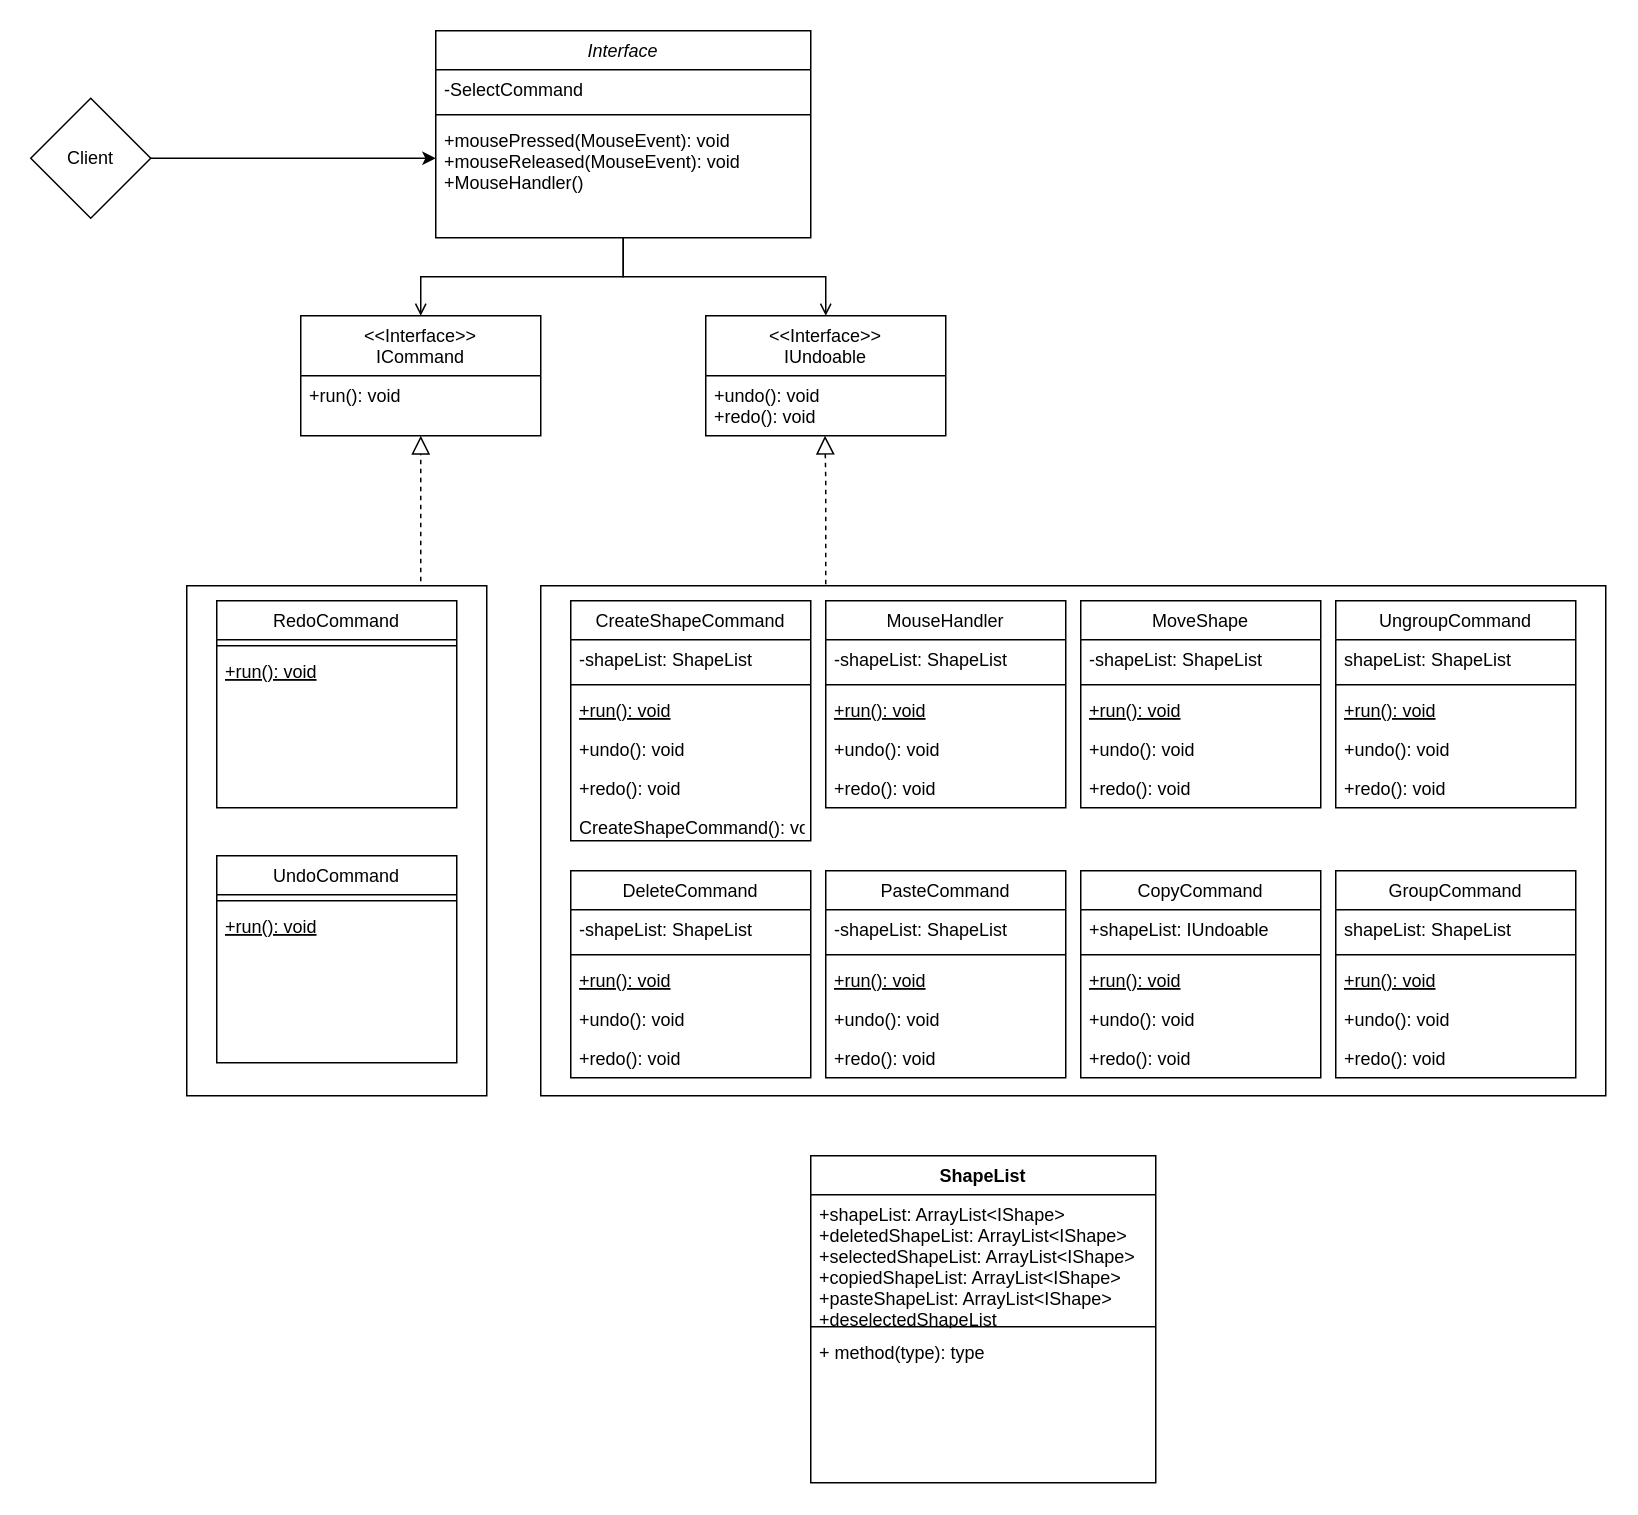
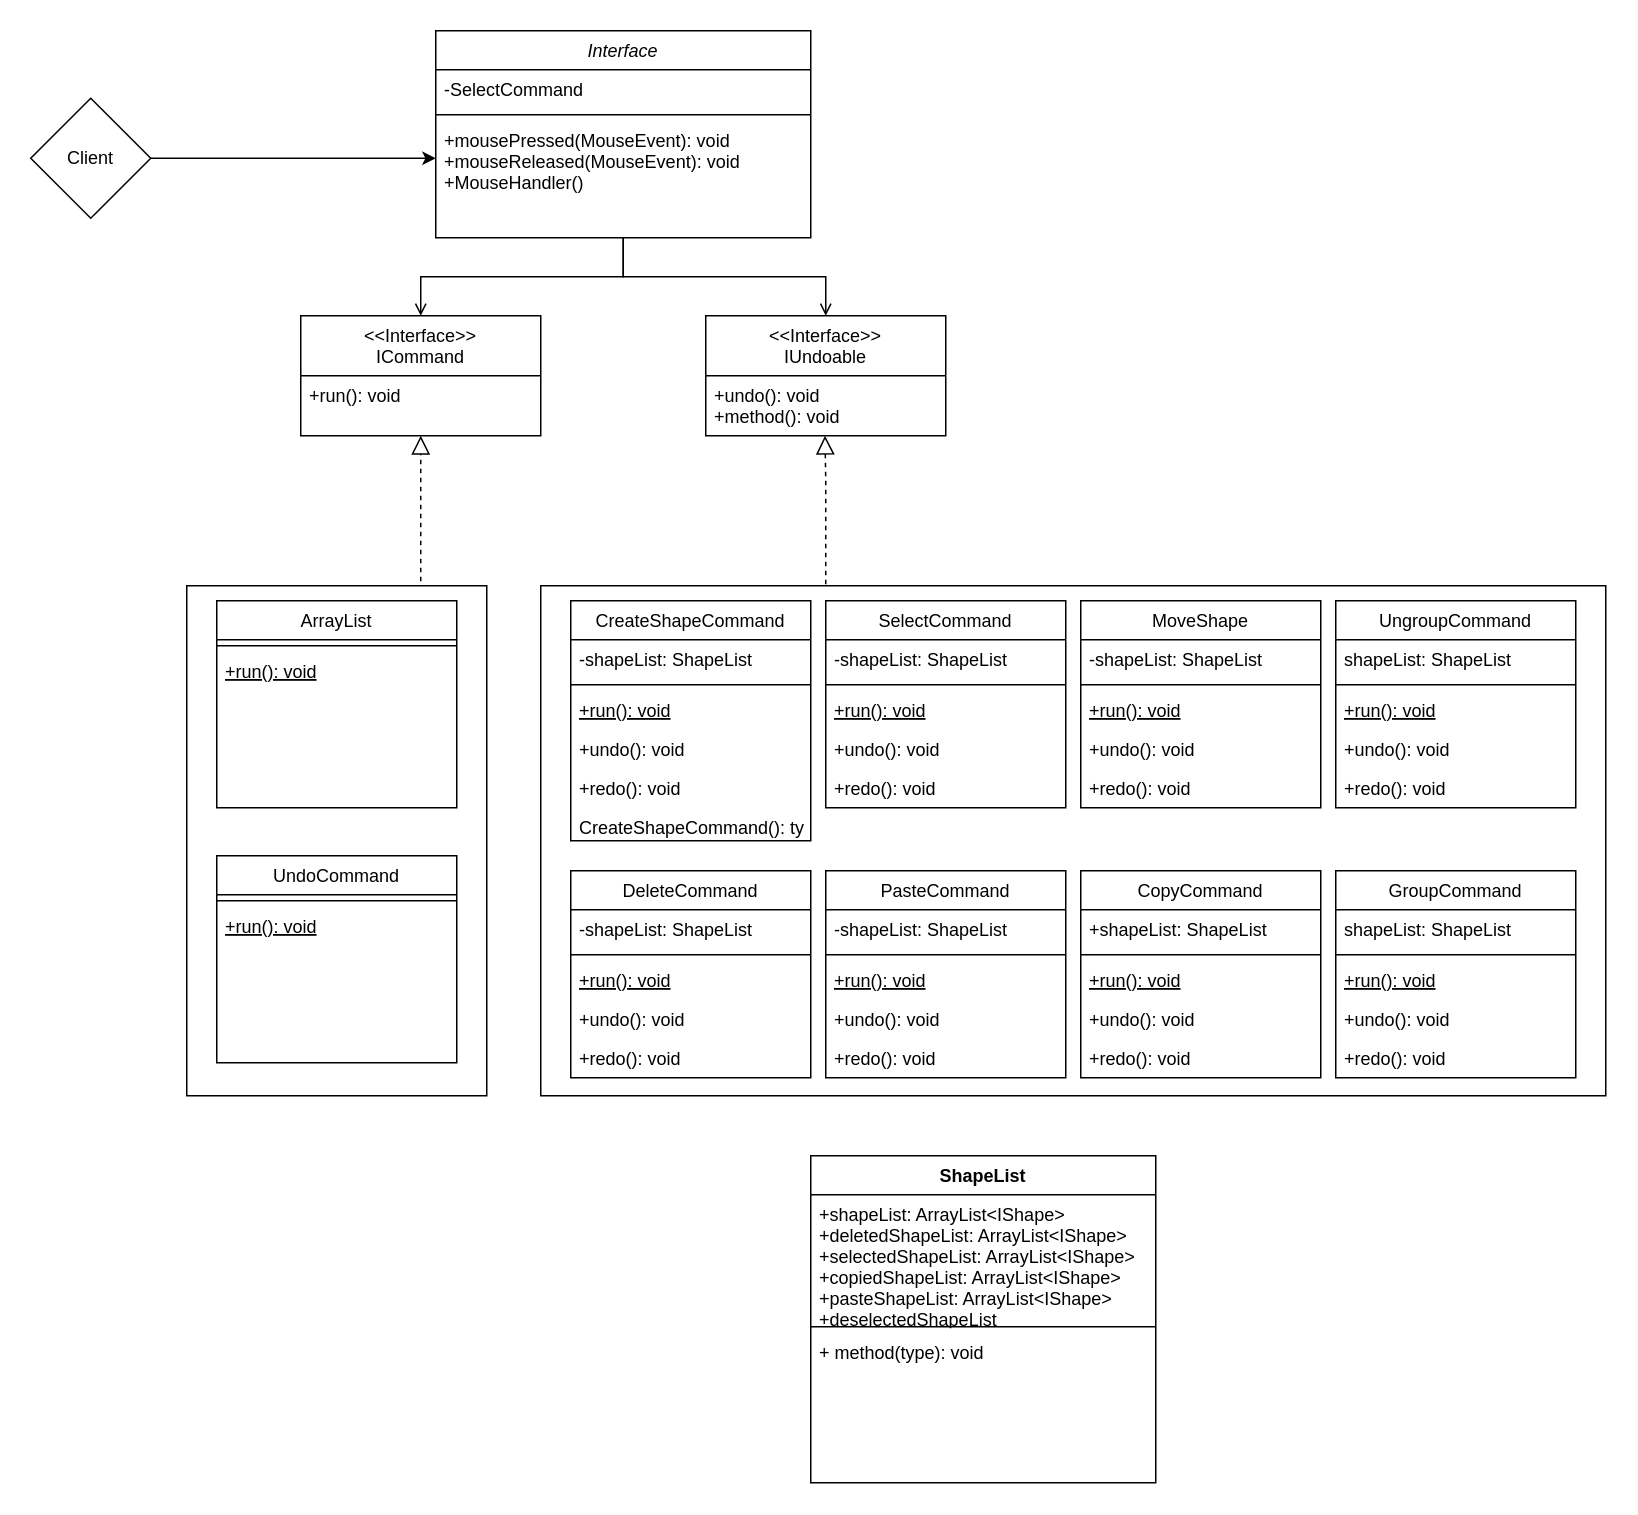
(773, 396) -> (773, 396)
(336, 621) -> (336, 621)
(945, 621) -> (945, 621)
(703, 828) -> (705, 828)
(1185, 930) -> (1185, 930)
(913, 1353) -> (910, 1353)
